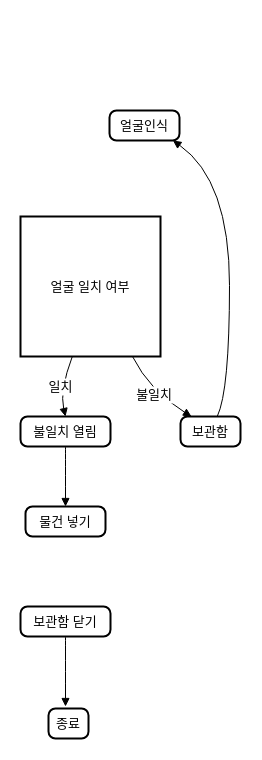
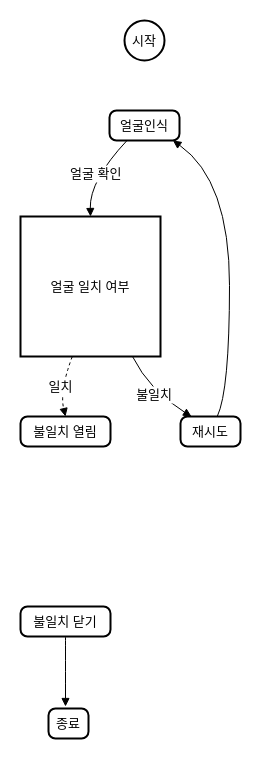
none -> (145, 41)
none -> (103, 171)
(68, 368) -> (68, 368)
(211, 432) -> (211, 432)
(66, 473) -> none
(66, 522) -> none
(66, 622) -> (66, 622)
